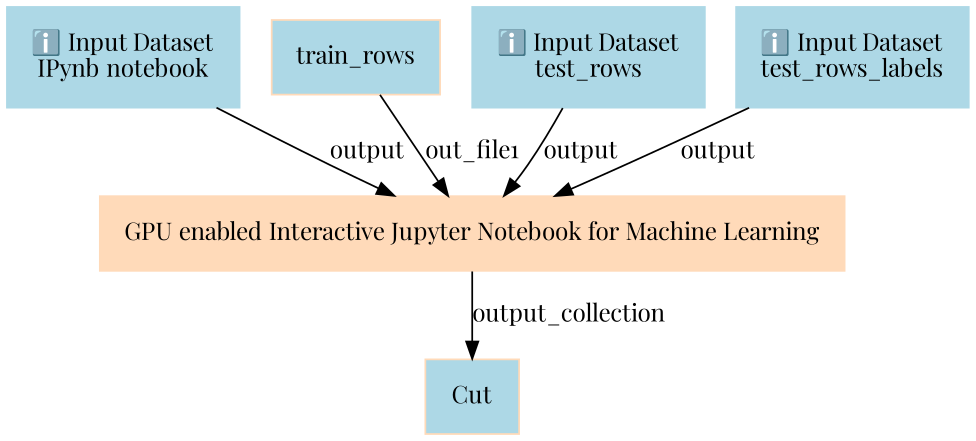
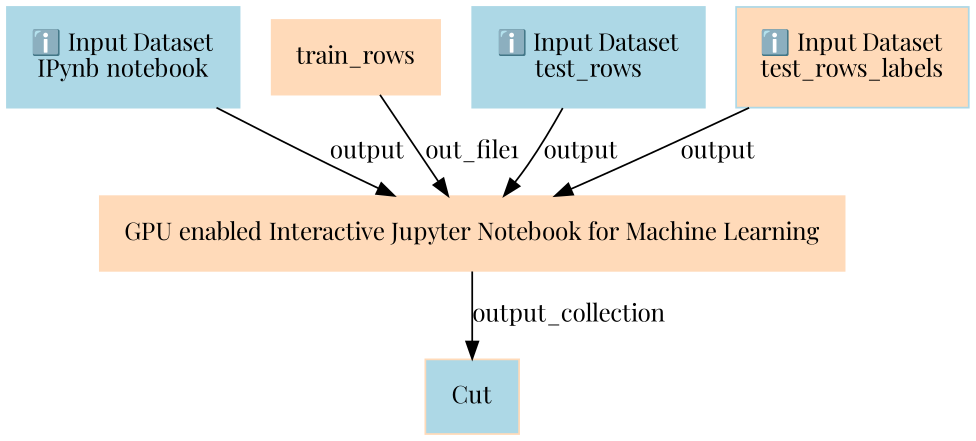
(356, 57) -> (356, 57)
(852, 57) -> (852, 57)
